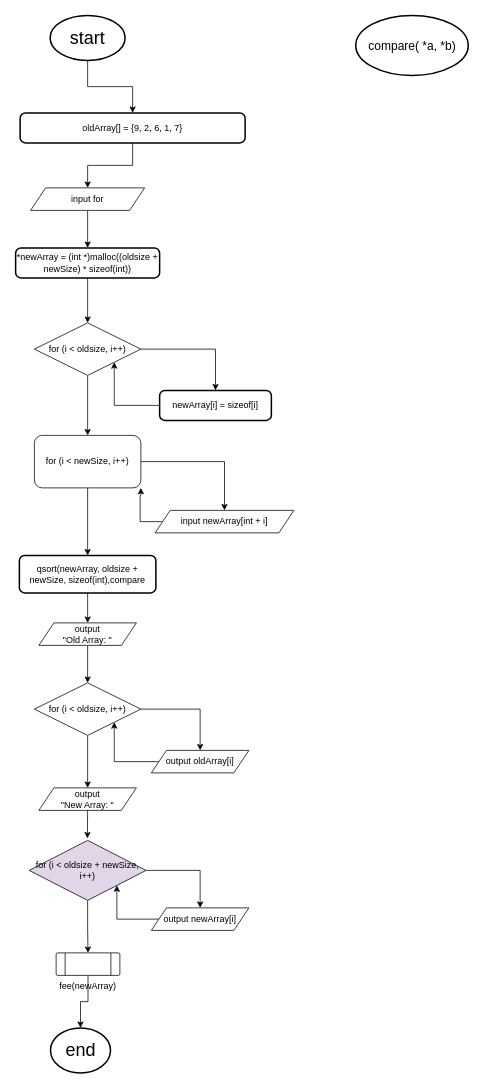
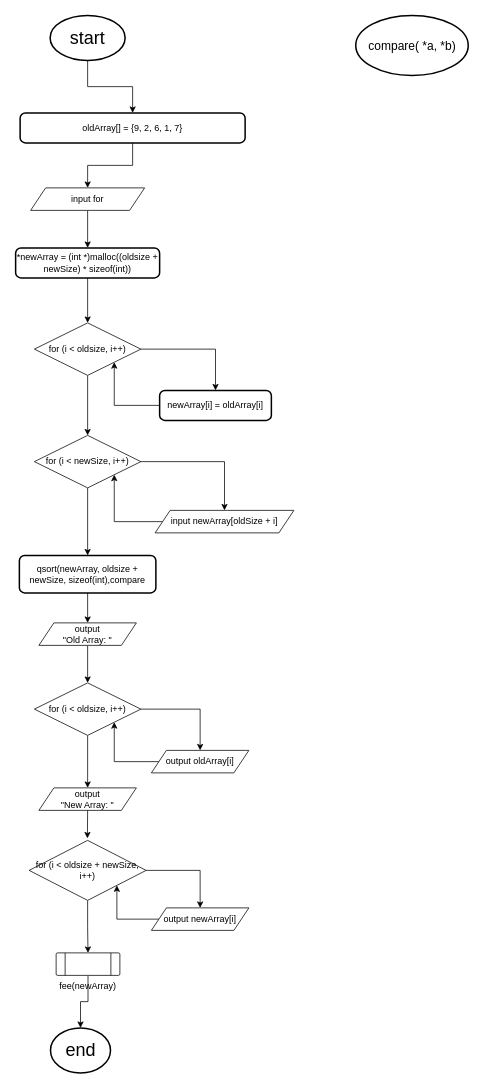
(215, 405) -> (215, 405)
(87, 462) -> (87, 462)
(224, 522) -> (224, 522)
(87, 870) -> (87, 870)
